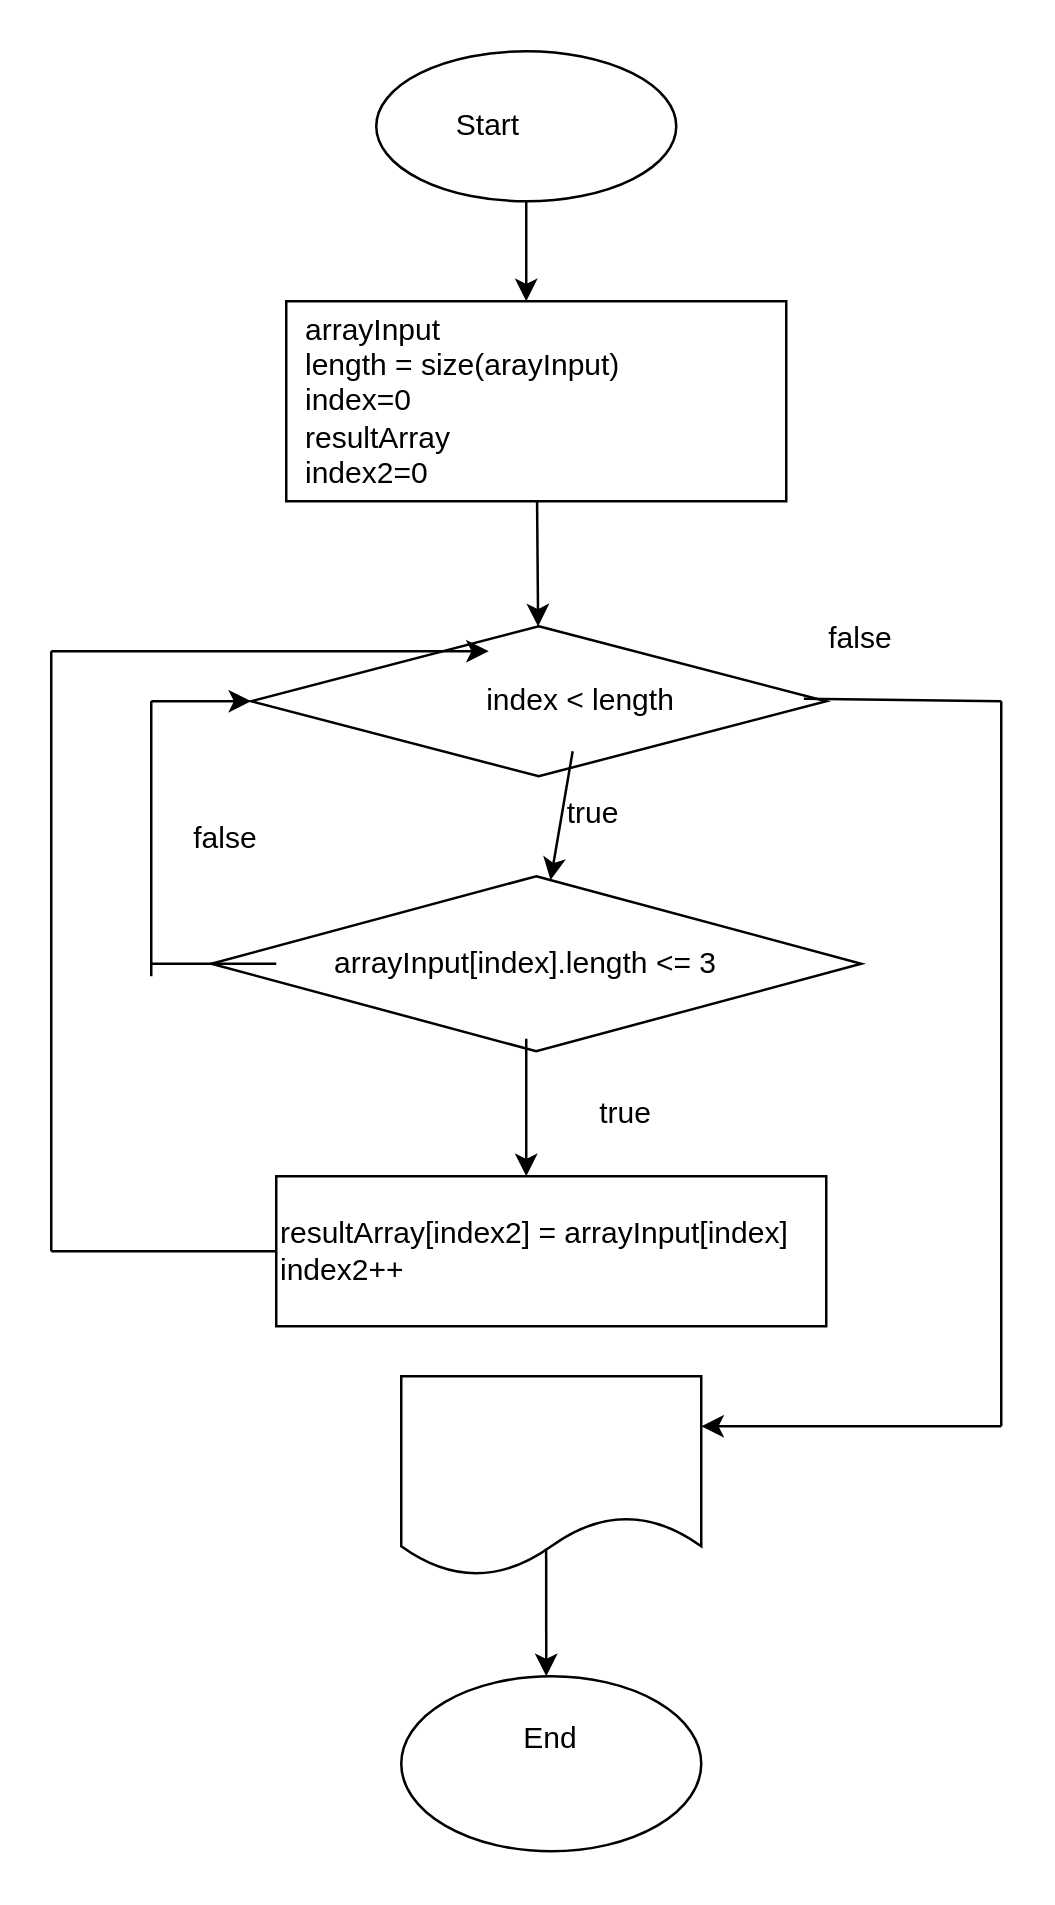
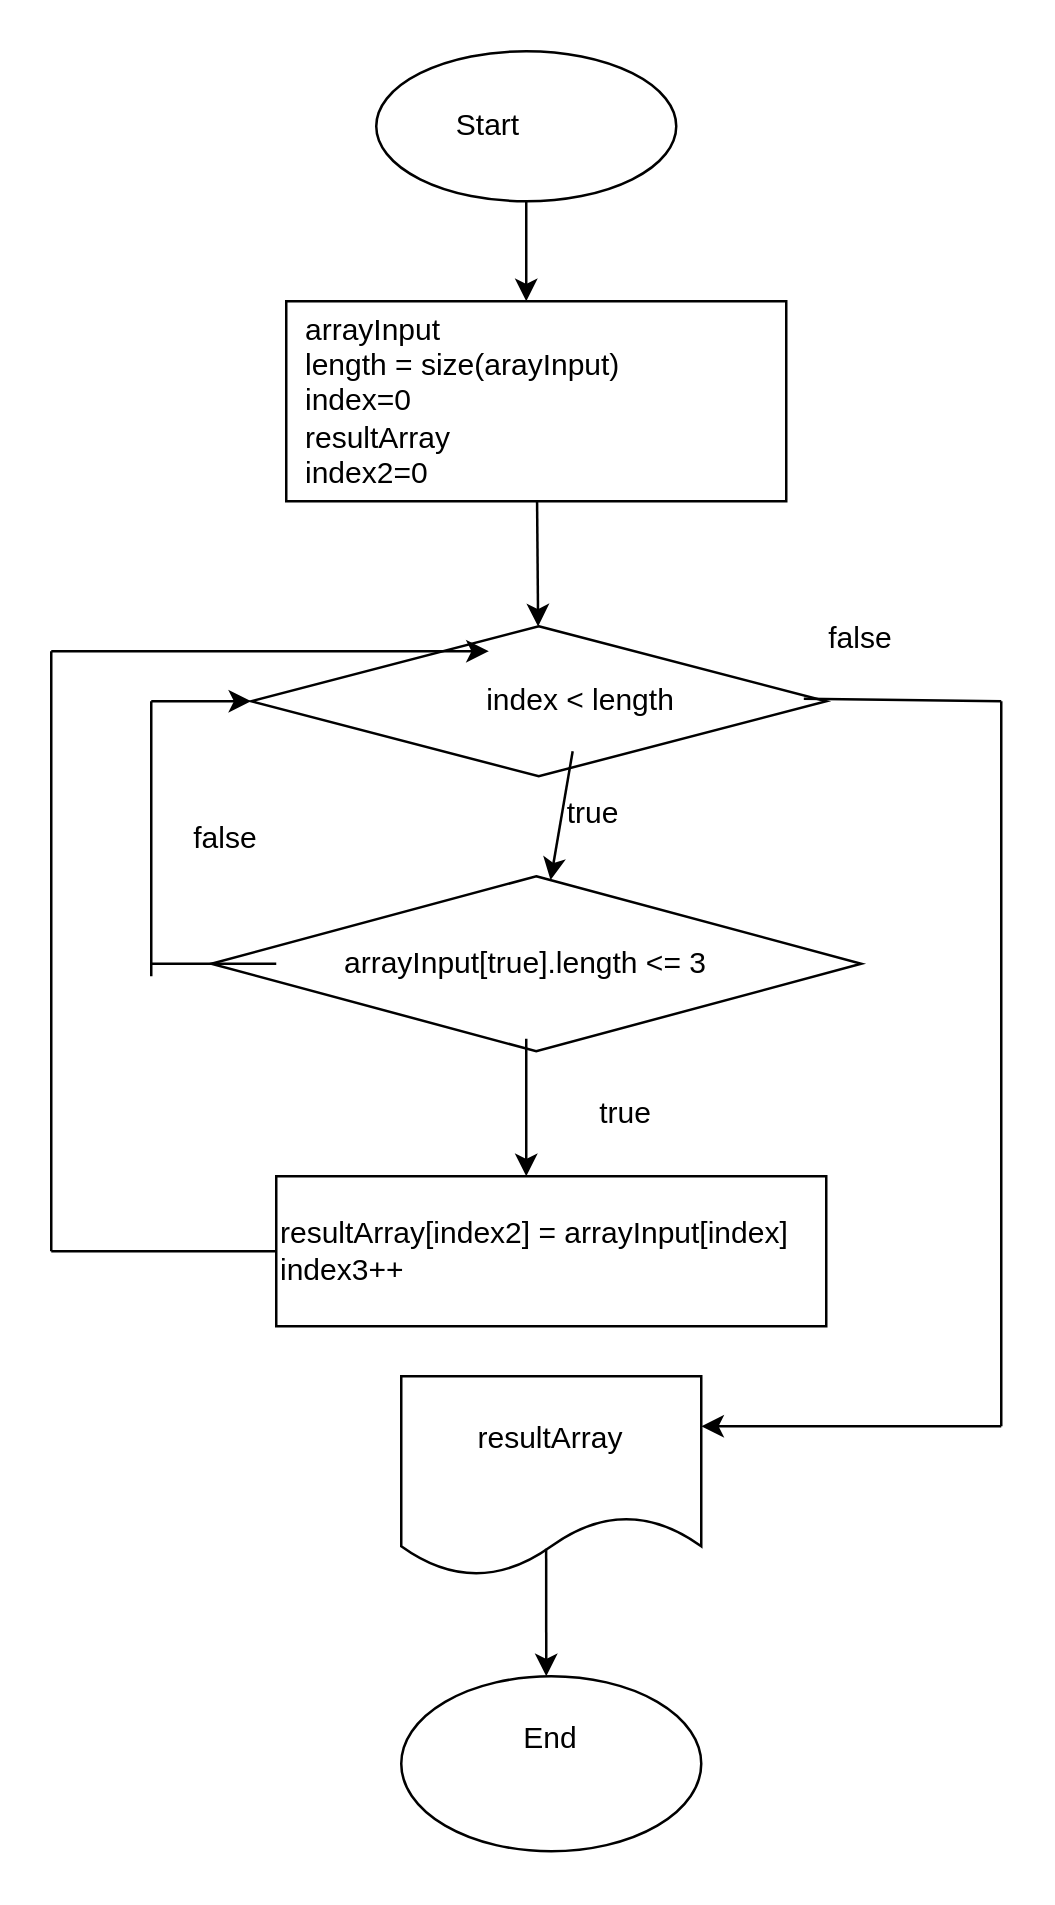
(526, 964) -> (526, 964)
(554, 1251) -> (554, 1251)
none -> (551, 1439)
